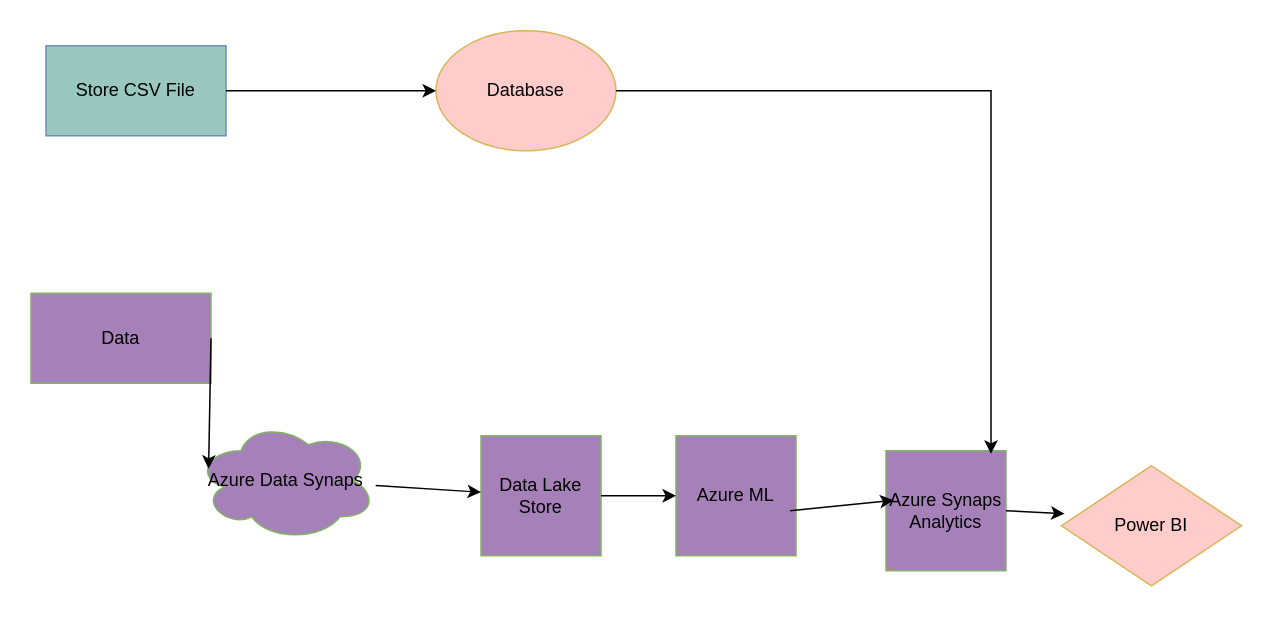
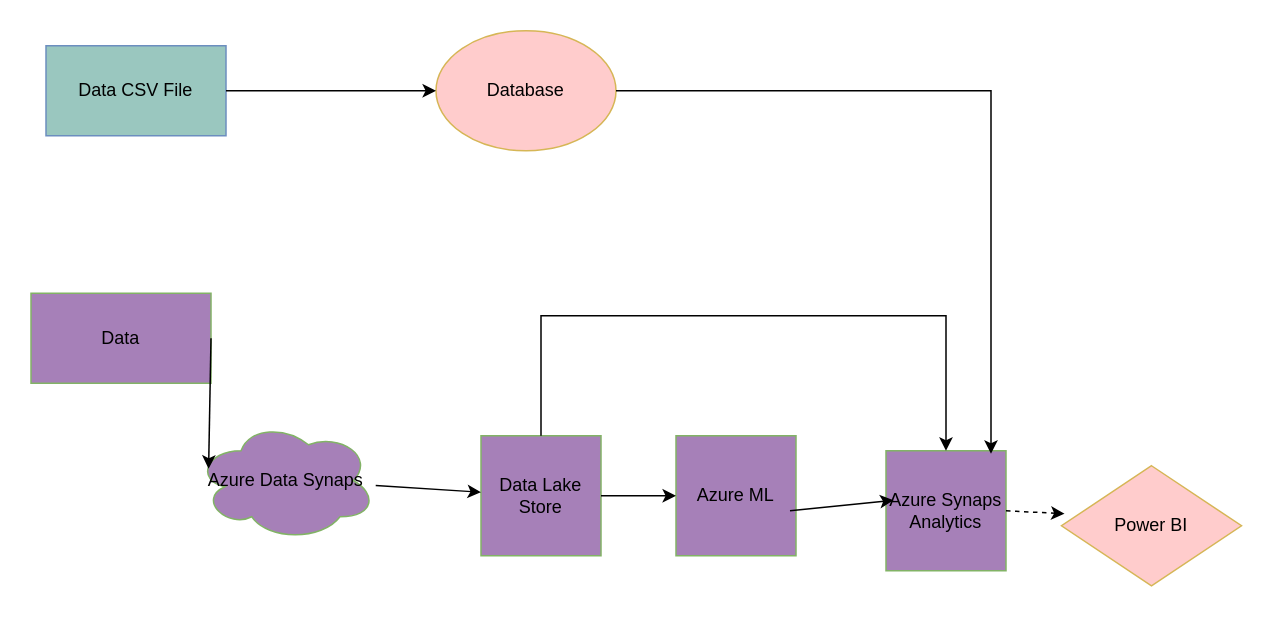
(136, 91) -> (136, 91)
none -> (746, 316)
(1030, 512) -> (1030, 512)
